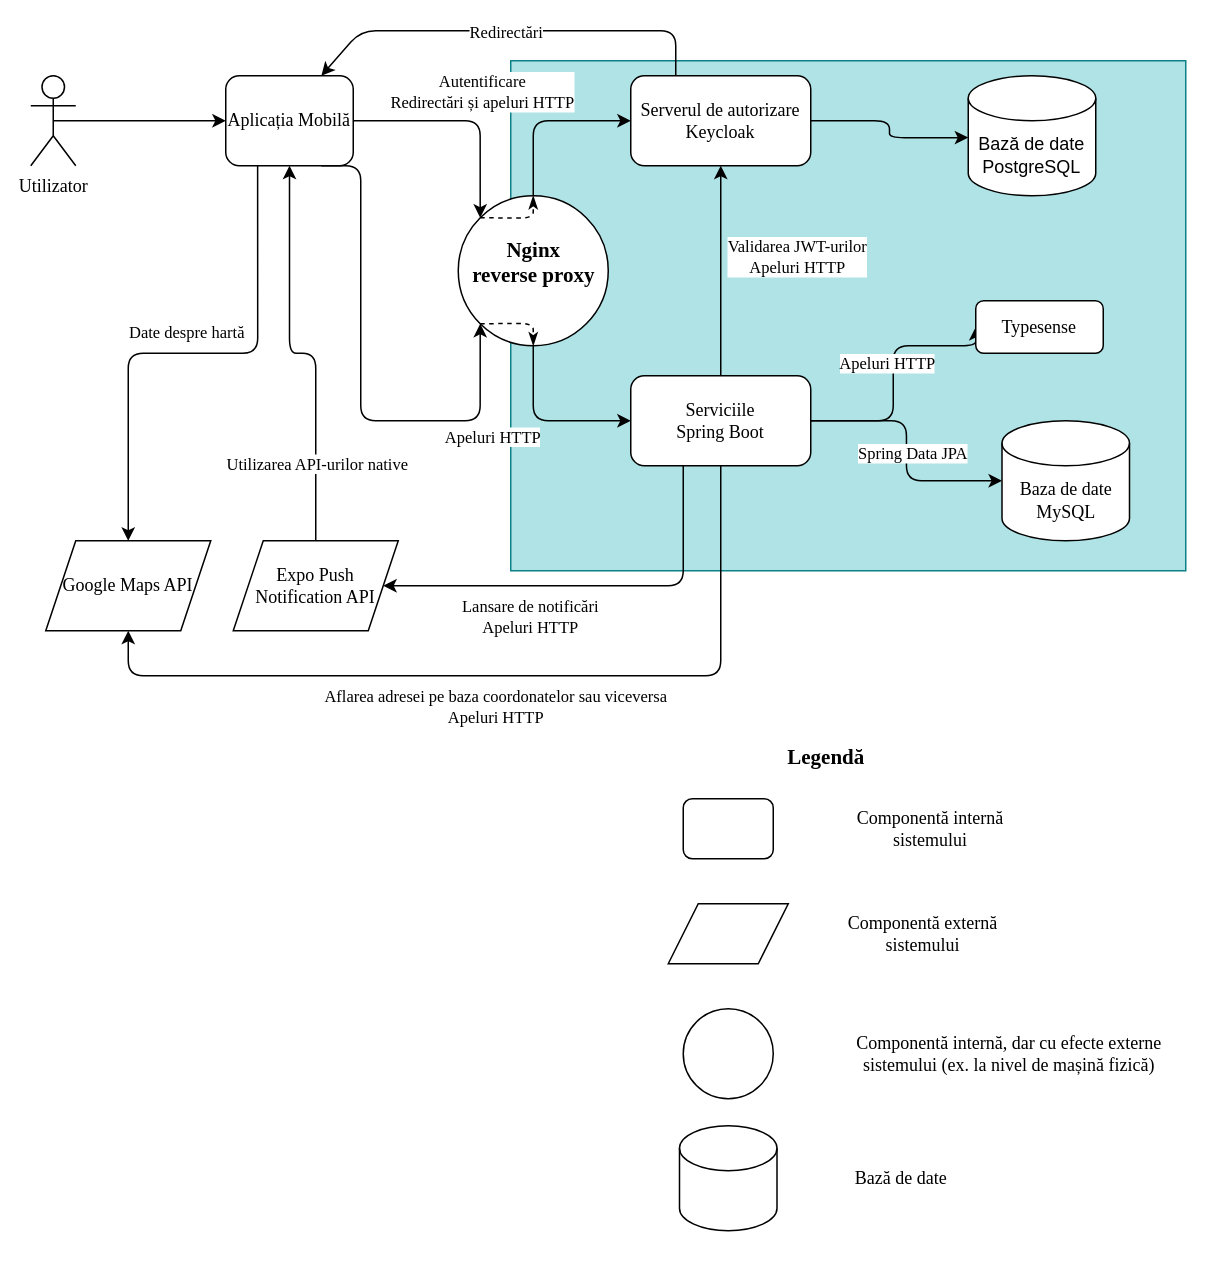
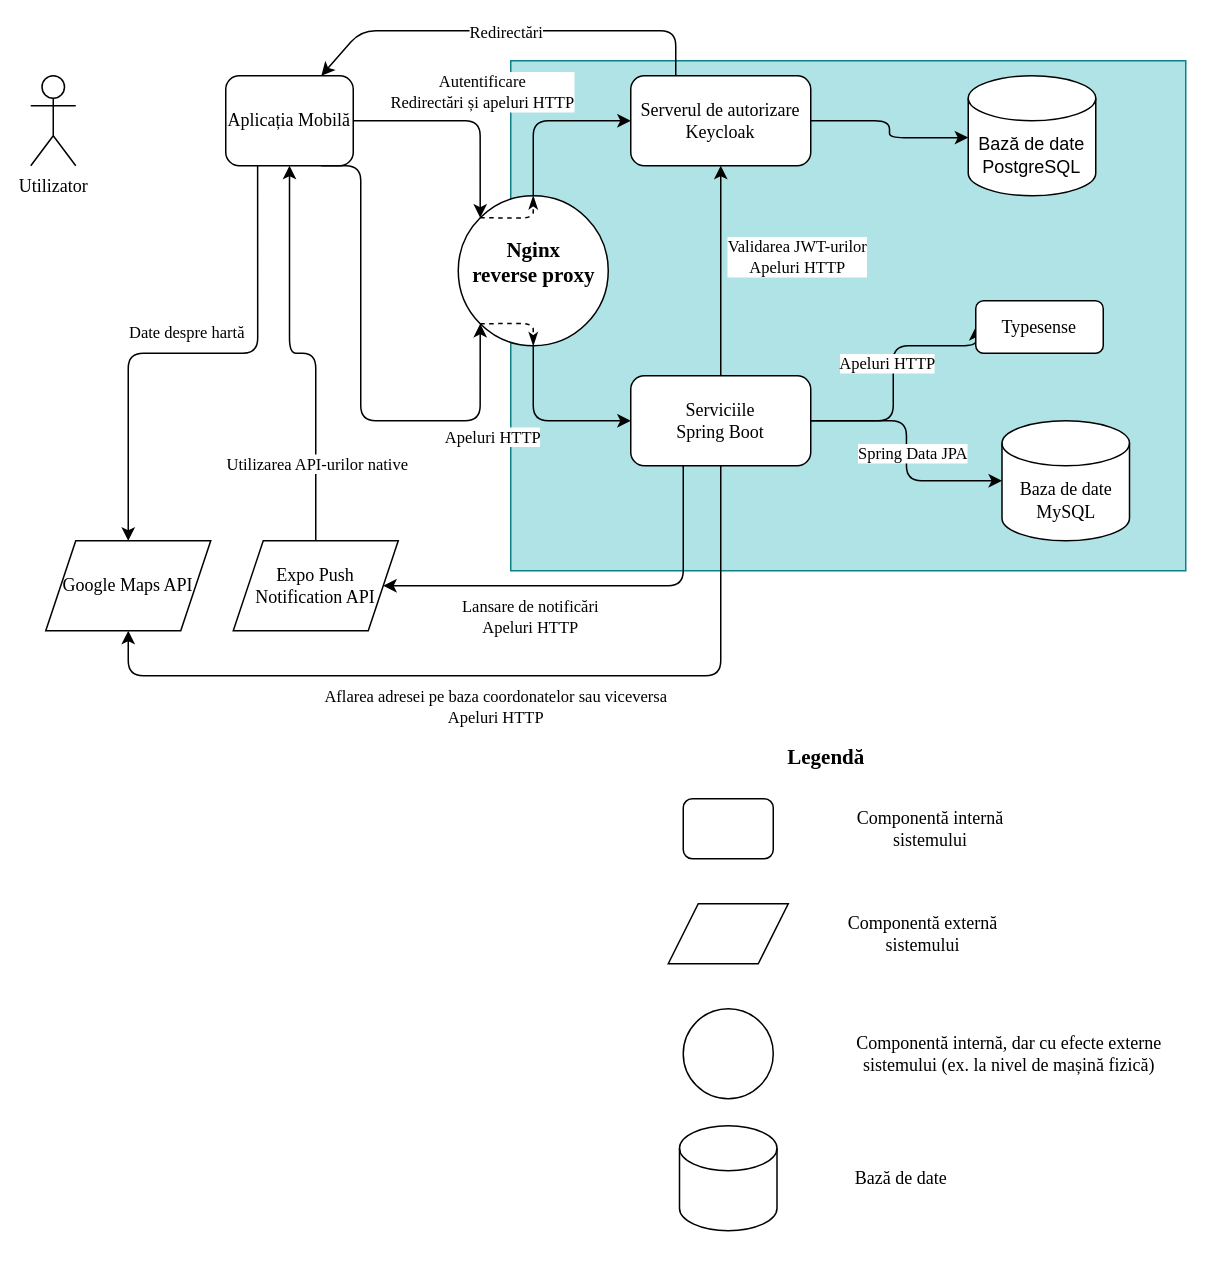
(136, 121) -> none
